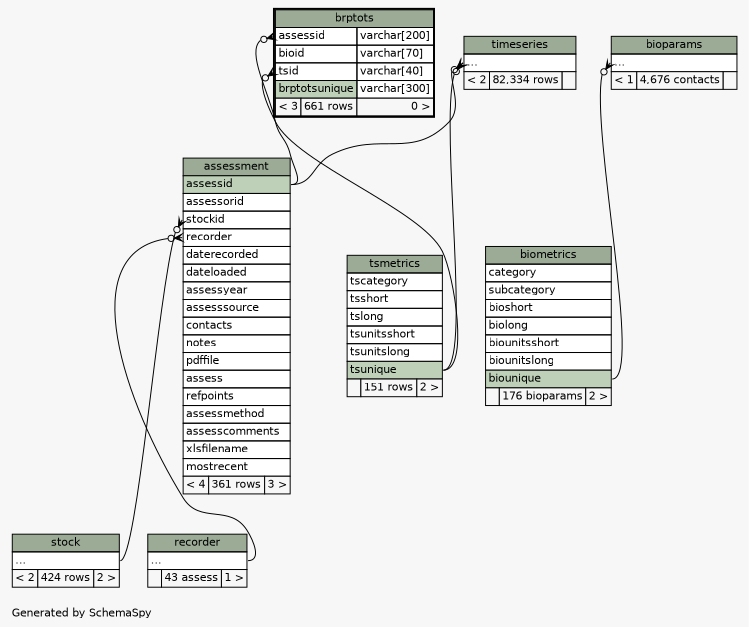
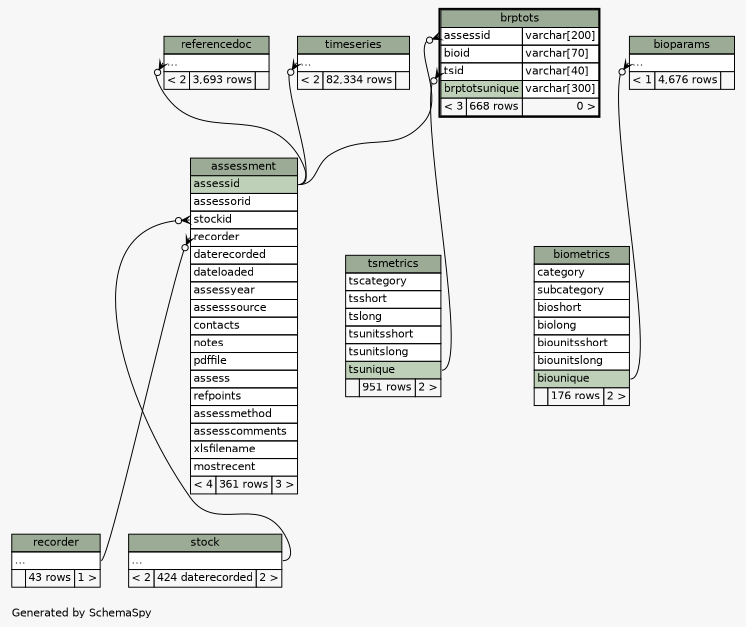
none -> (216, 63)
(680, 80) -> (688, 80)
(329, 107) -> (494, 107)
(453, 224) -> none
(389, 387) -> (387, 387)
(543, 396) -> (576, 396)
(66, 578) -> (205, 578)
(191, 578) -> (50, 578)
